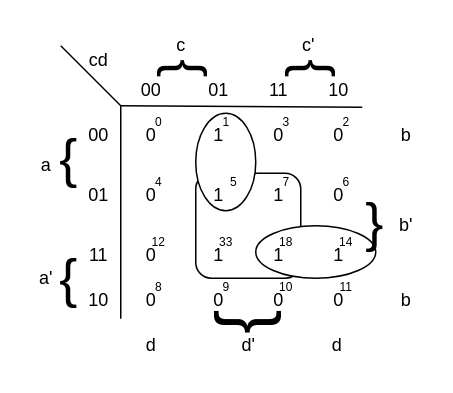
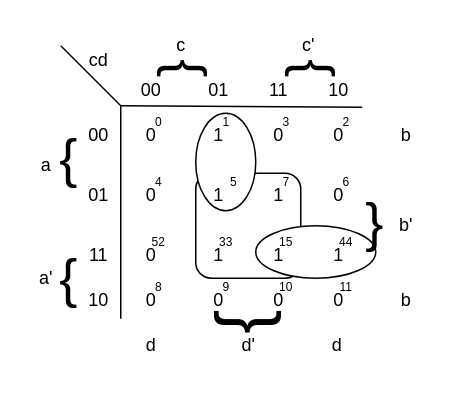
(159, 241) -> (159, 241)
(287, 241) -> (287, 241)
(347, 241) -> (347, 241)
